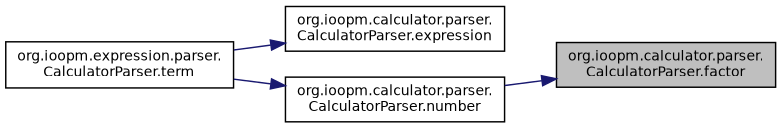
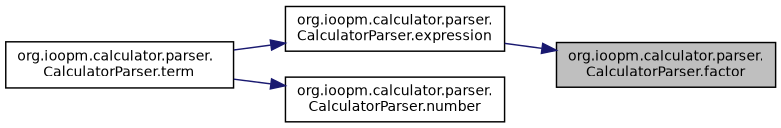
(120, 65) -> (120, 65)
(523, 83) -> (523, 46)
